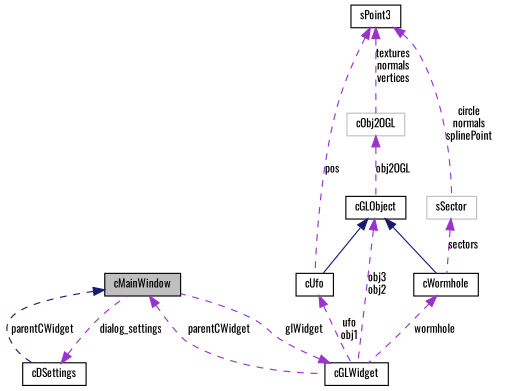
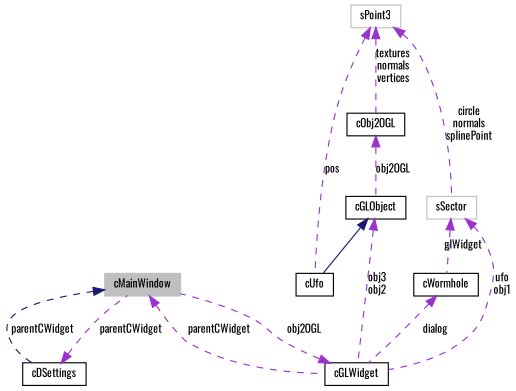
(376, 16) -> (376, 16)
(376, 125) -> (376, 125)
(464, 246) -> (464, 246)
(415, 250) -> none
(143, 285) -> (143, 285)
(131, 330) -> (131, 330)
(305, 330) -> (305, 330)
(435, 330) -> (435, 330)
(337, 335) -> (479, 323)
